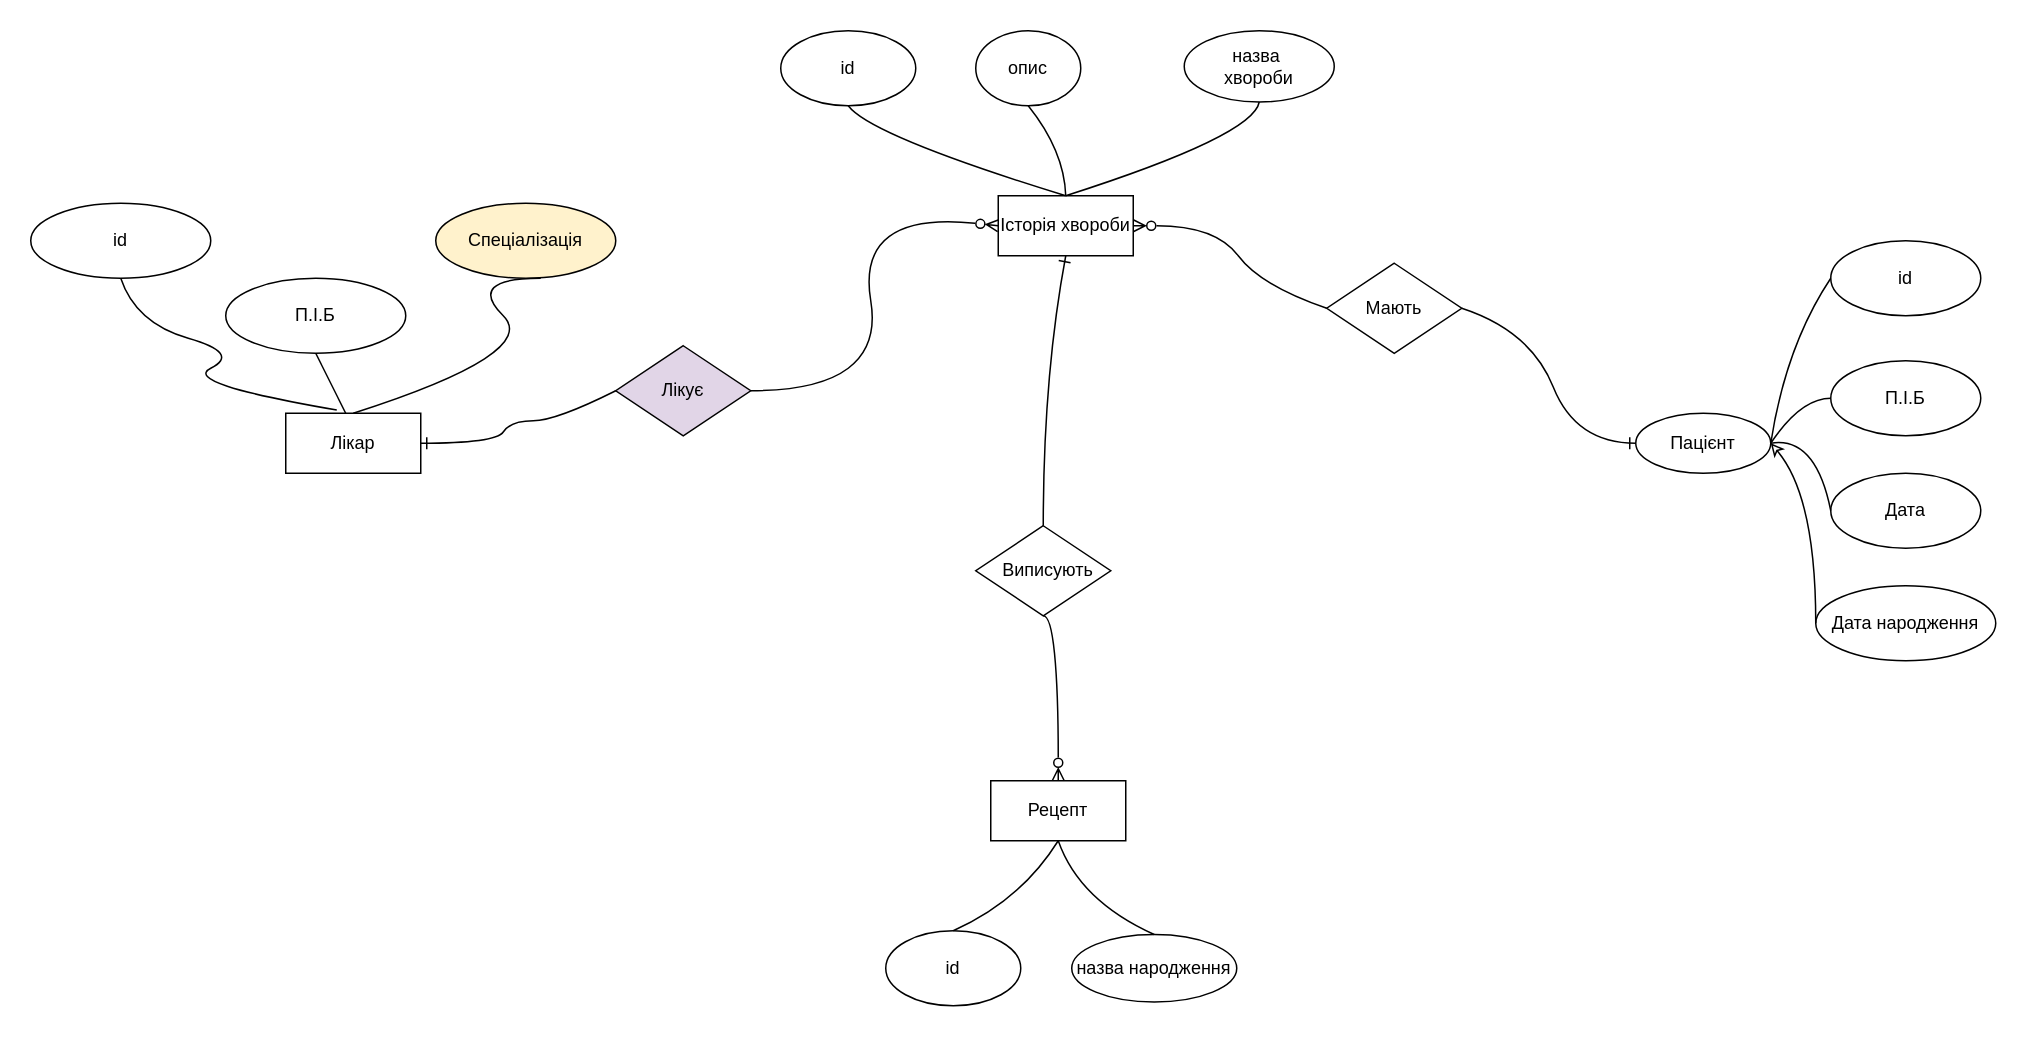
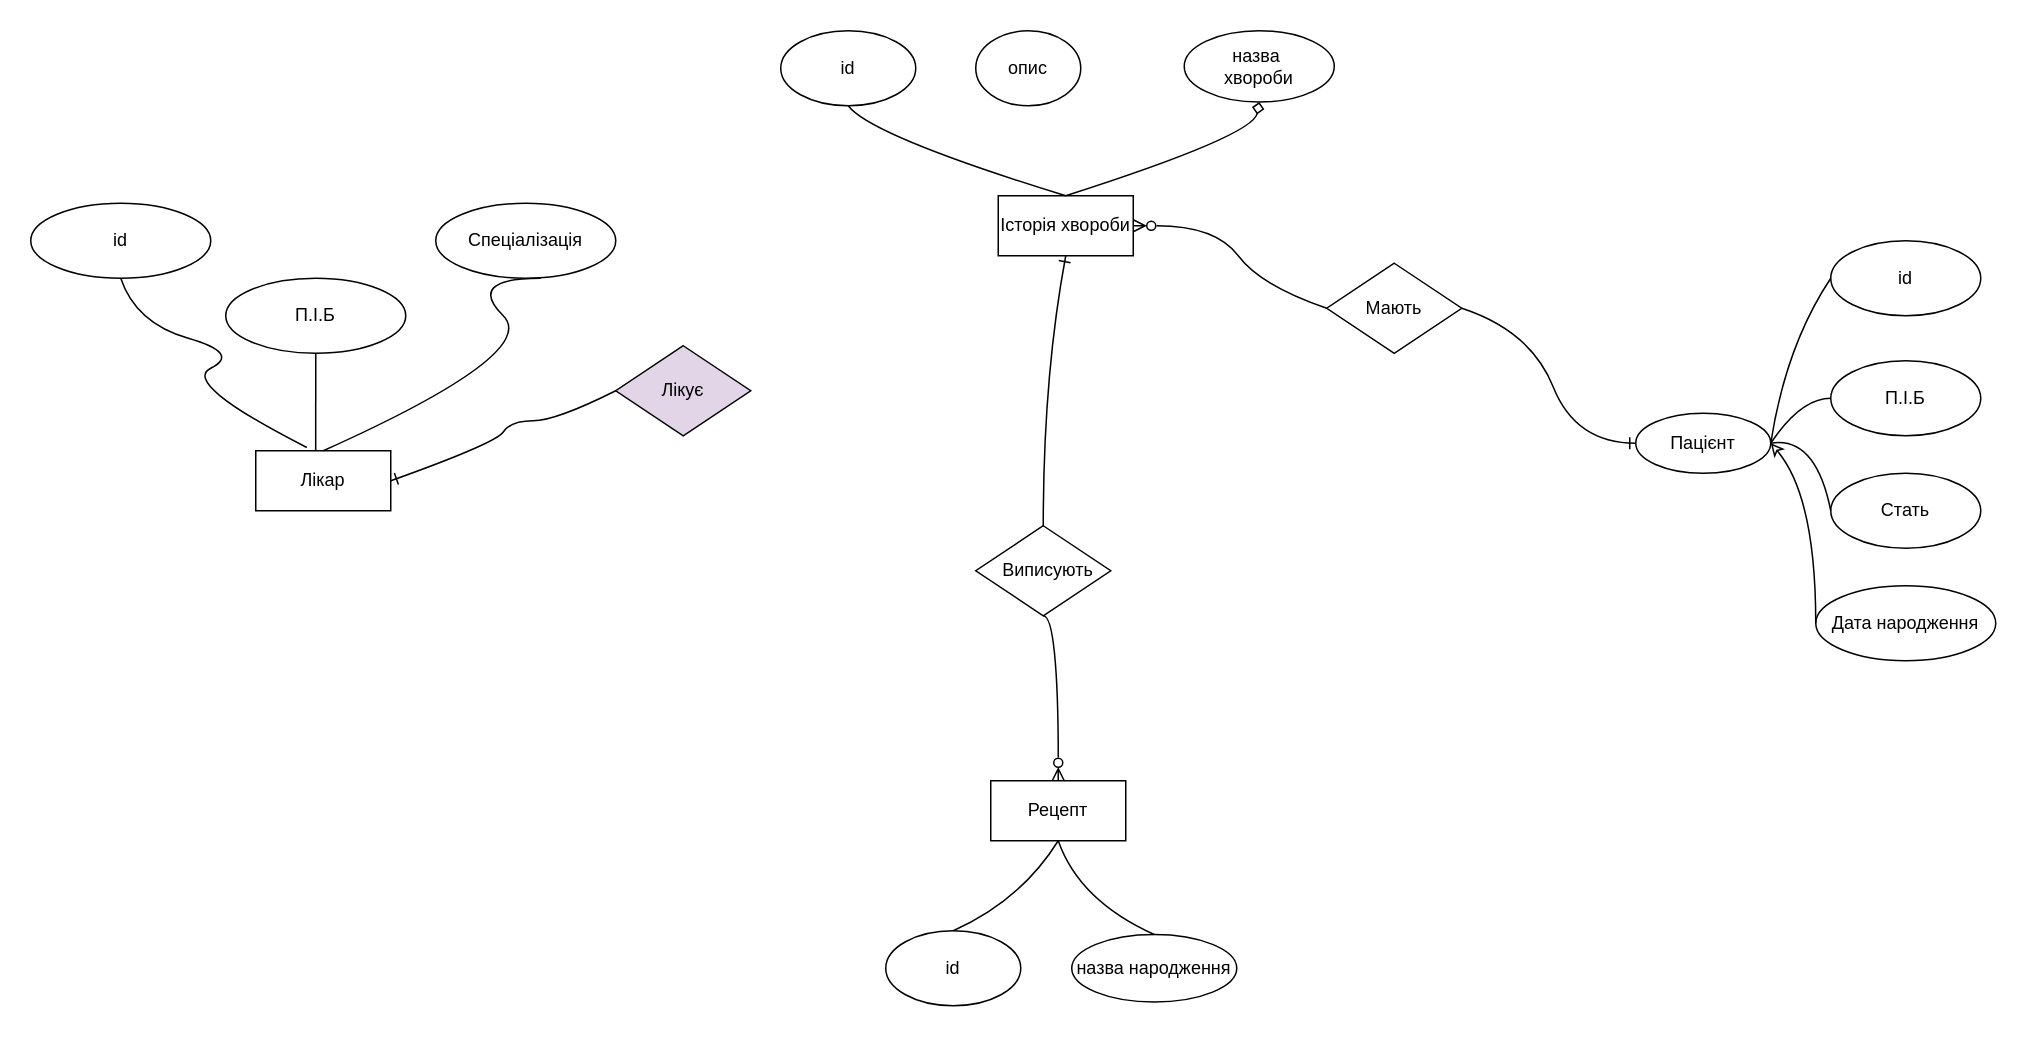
(1054, 147) -> none
(1198, 147) -> (1195, 150)
(526, 241) -> (526, 241)
(872, 310) -> none
(353, 443) -> (323, 481)
(1906, 511) -> (1906, 511)
